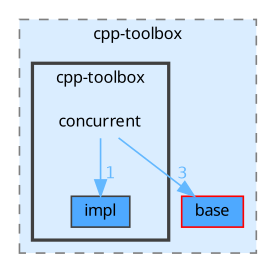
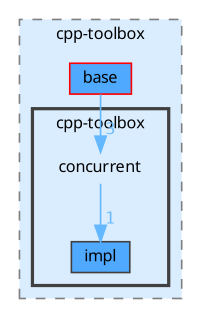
(150, 162) -> (101, 119)
